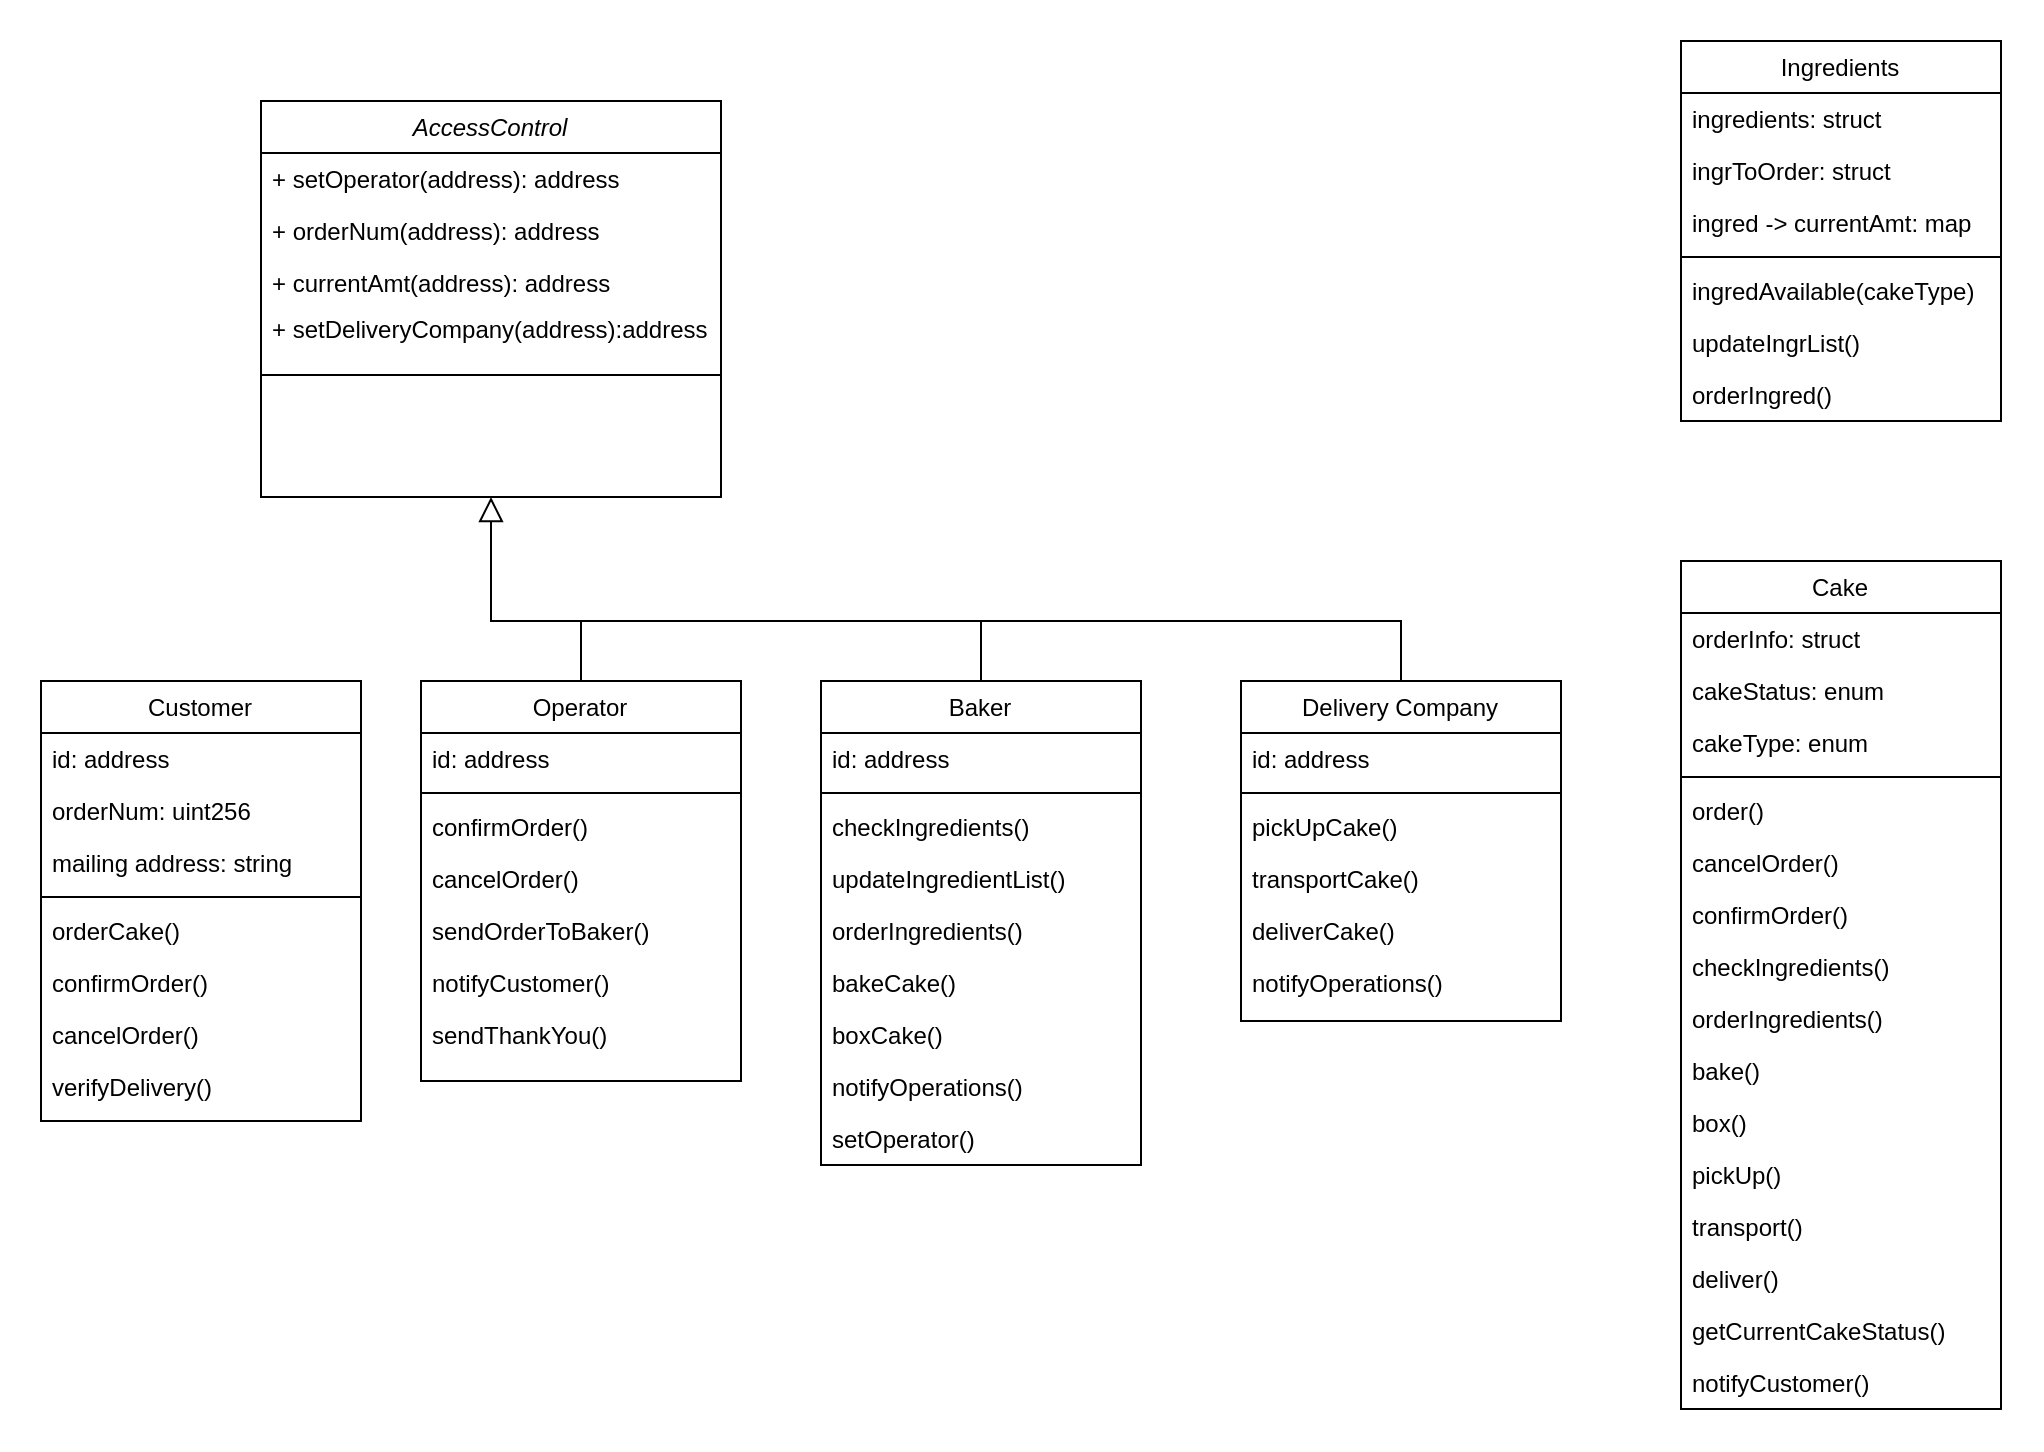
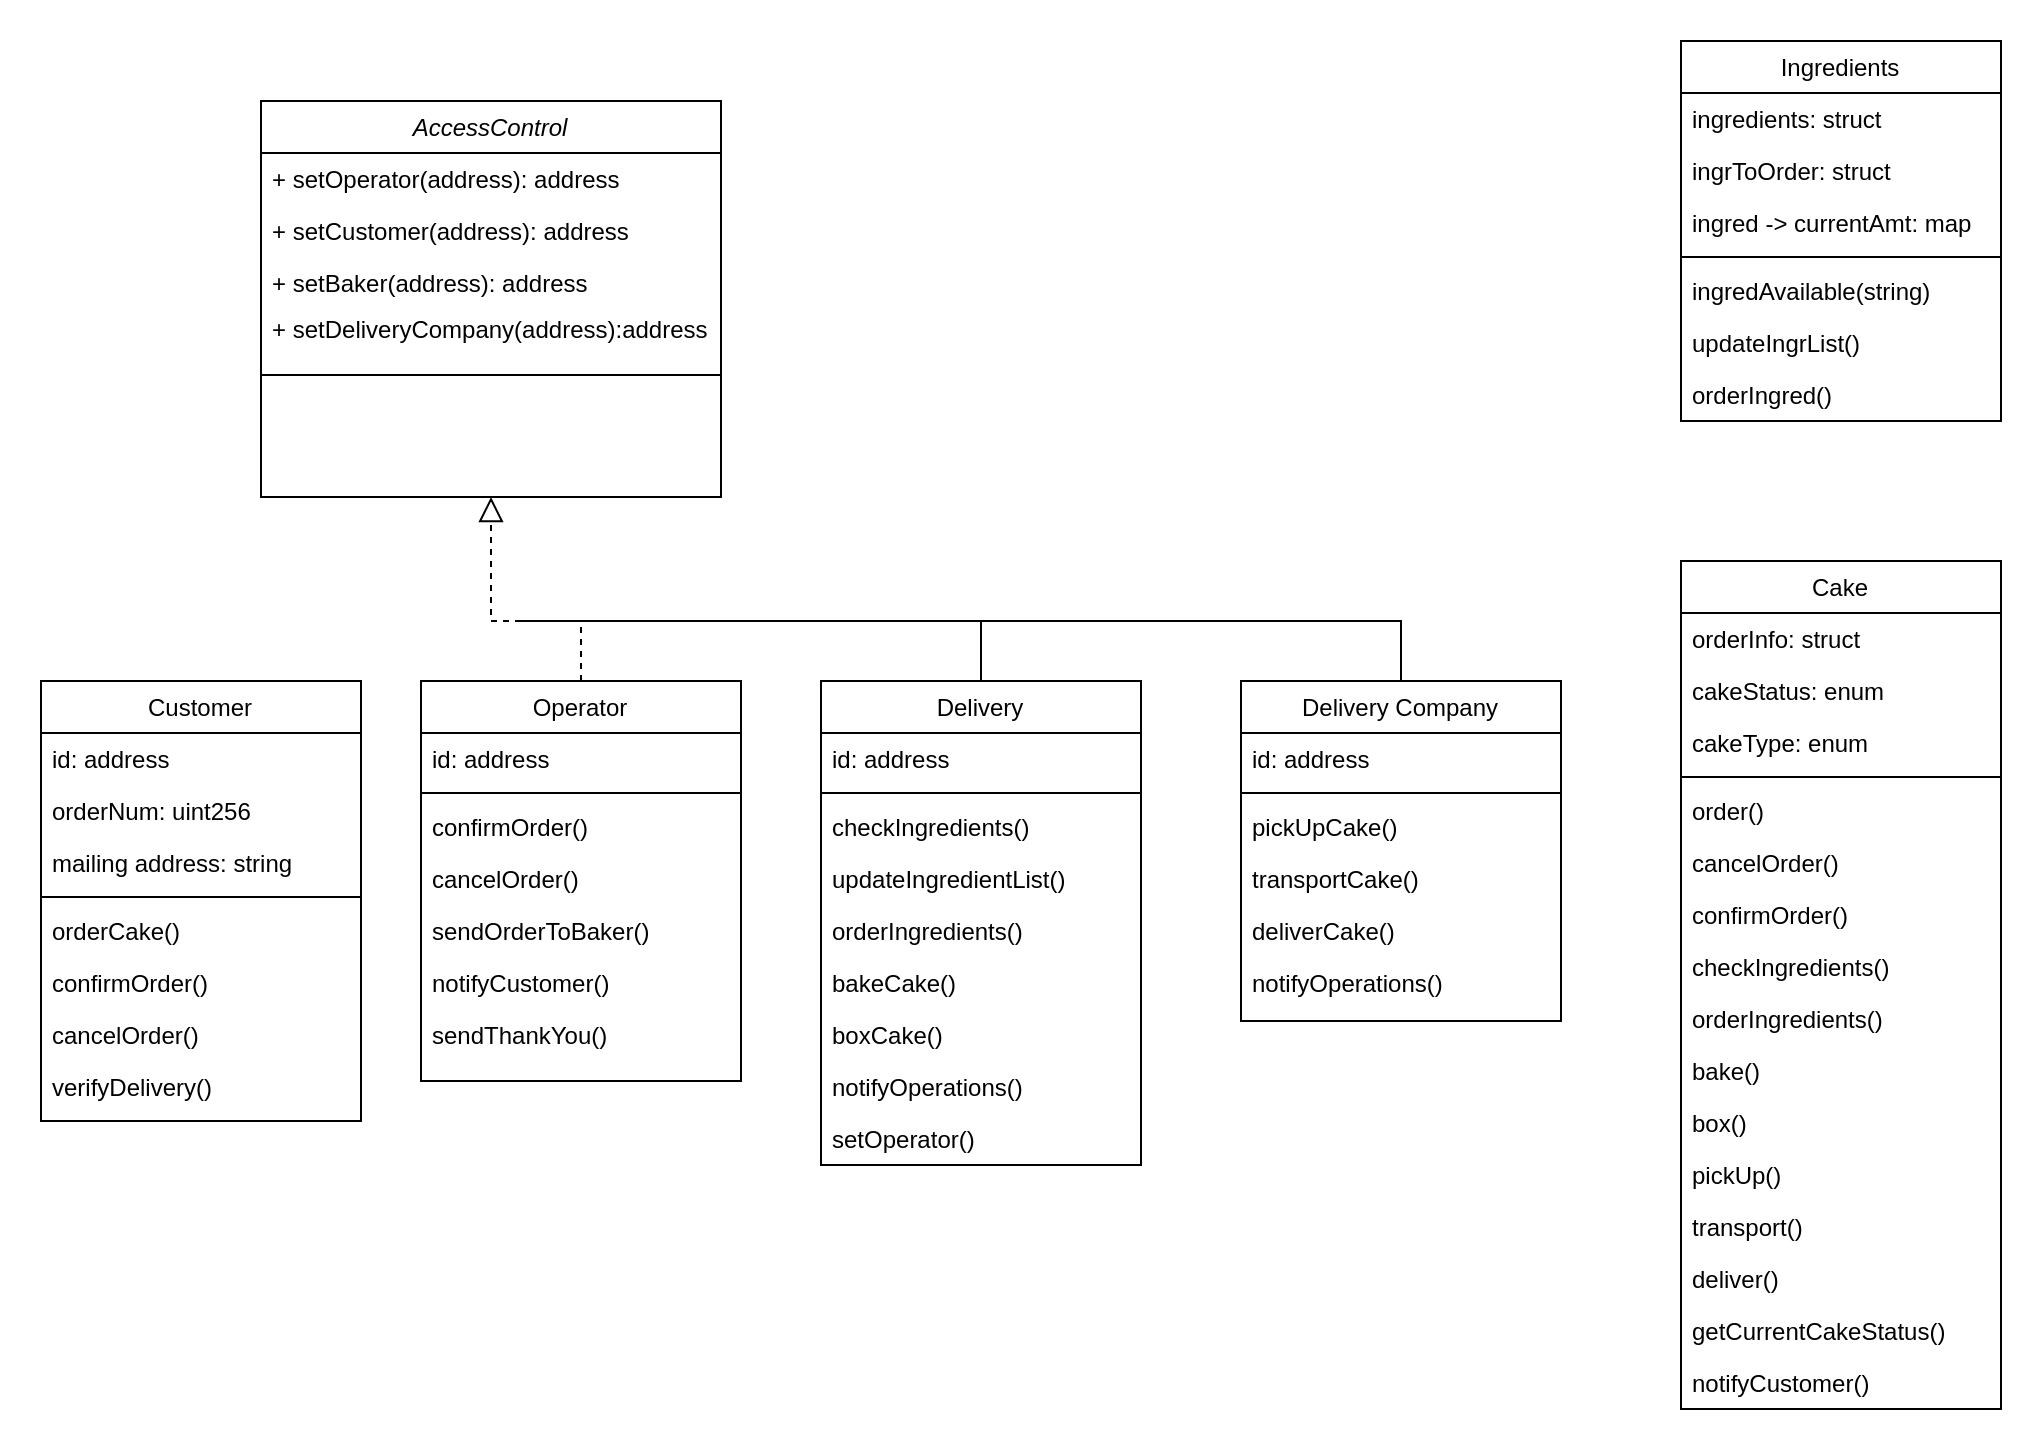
(451, 232) -> (471, 232)
(464, 284) -> (451, 284)
(1848, 292) -> (1831, 292)
(491, 584) -> (491, 584)
(980, 708) -> (980, 708)
